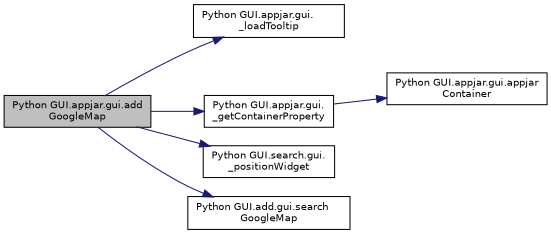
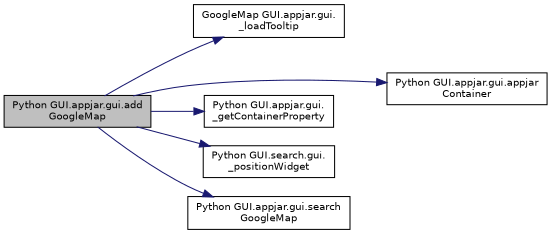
(269, 21) -> (269, 21)
(355, 102) -> (254, 81)
(269, 213) -> (269, 213)
